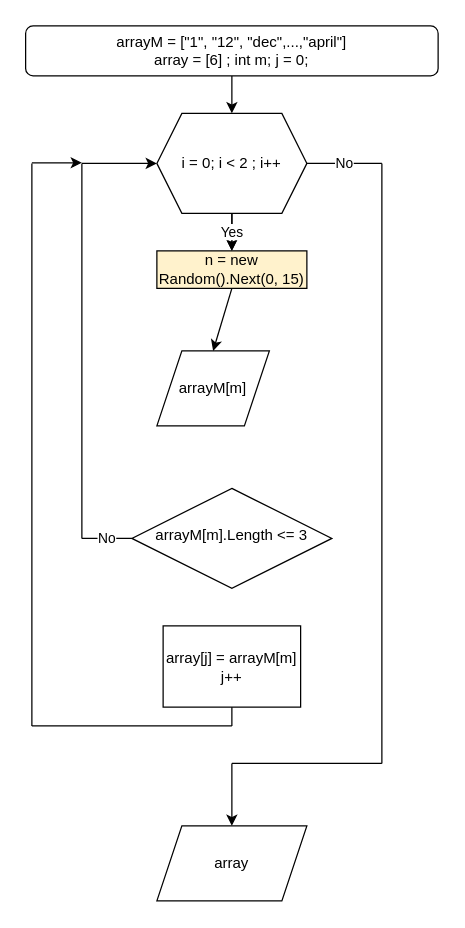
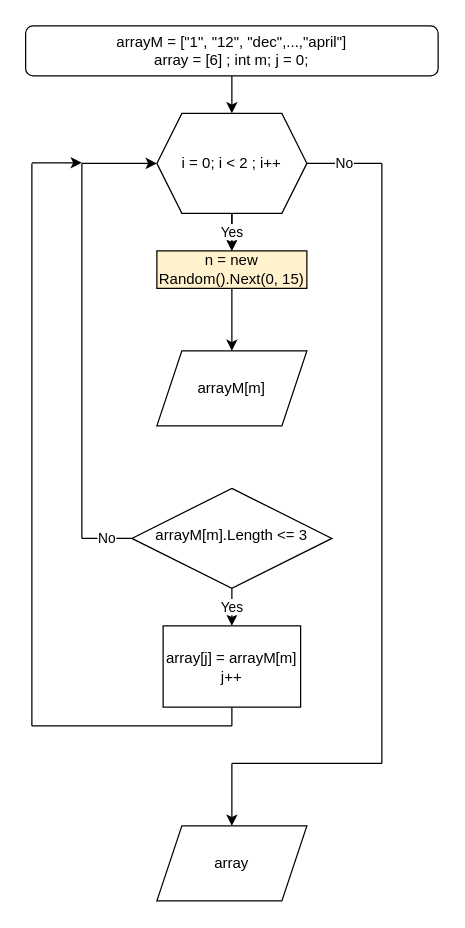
(213, 388) -> (232, 388)
none -> (232, 611)
